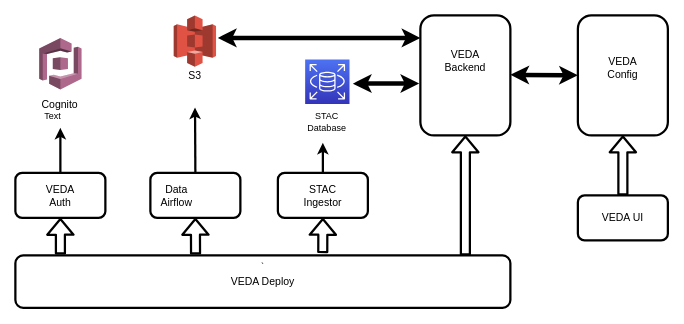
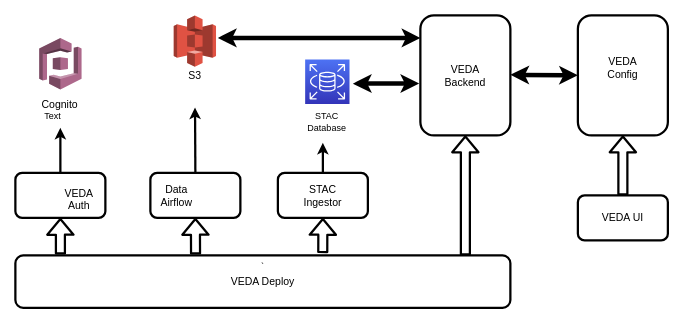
(465, 60) -> (465, 75)
(60, 195) -> (79, 199)
